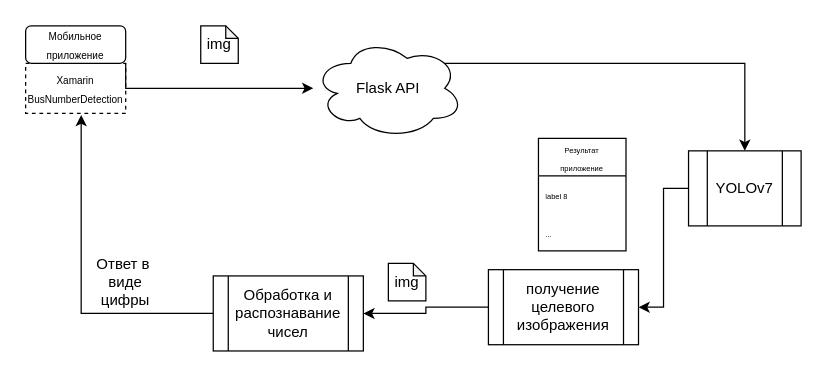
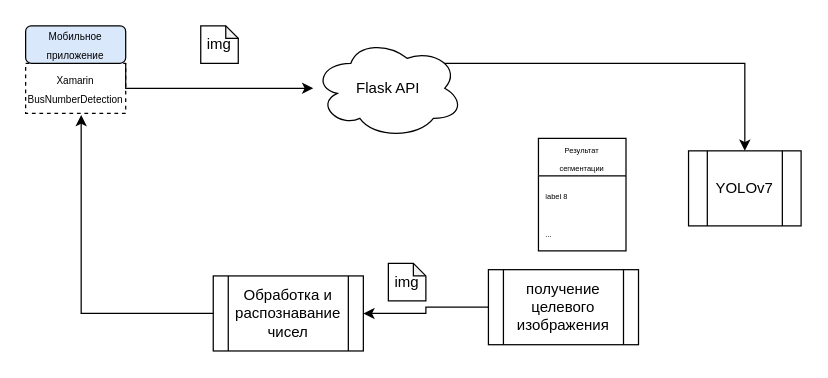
(76, 44) -> (76, 44)
(582, 157) -> (582, 157)
(663, 243) -> none
(126, 282) -> none
